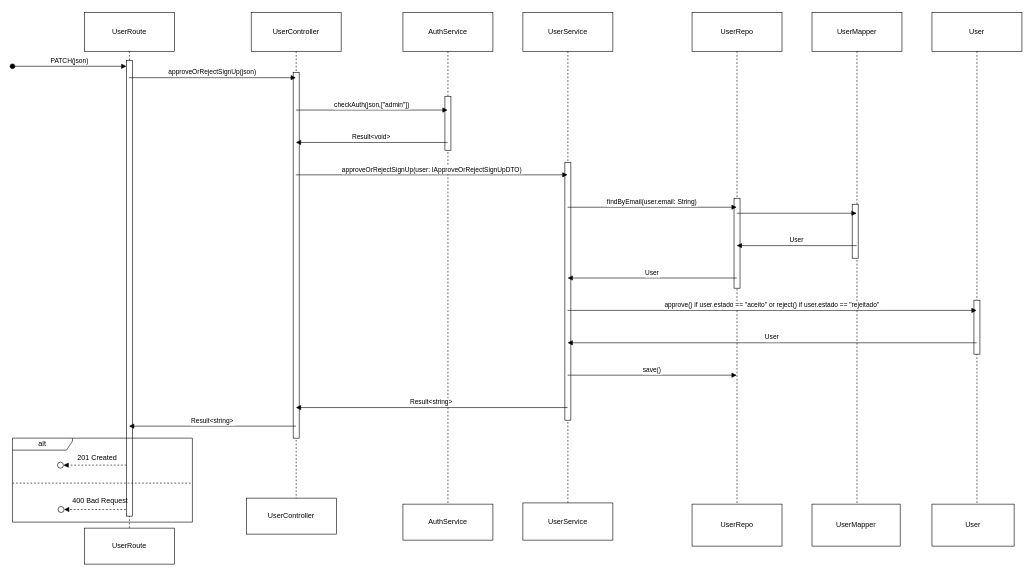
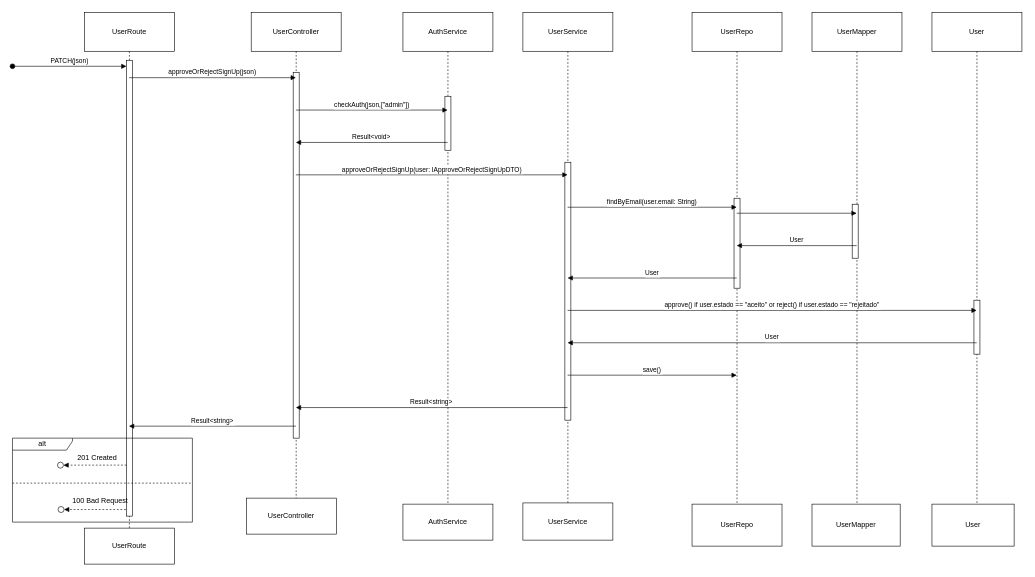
(100, 501) -> (100, 501)
